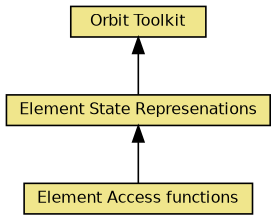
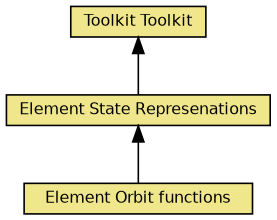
(138, 22) -> (138, 22)
(138, 199) -> (138, 199)
